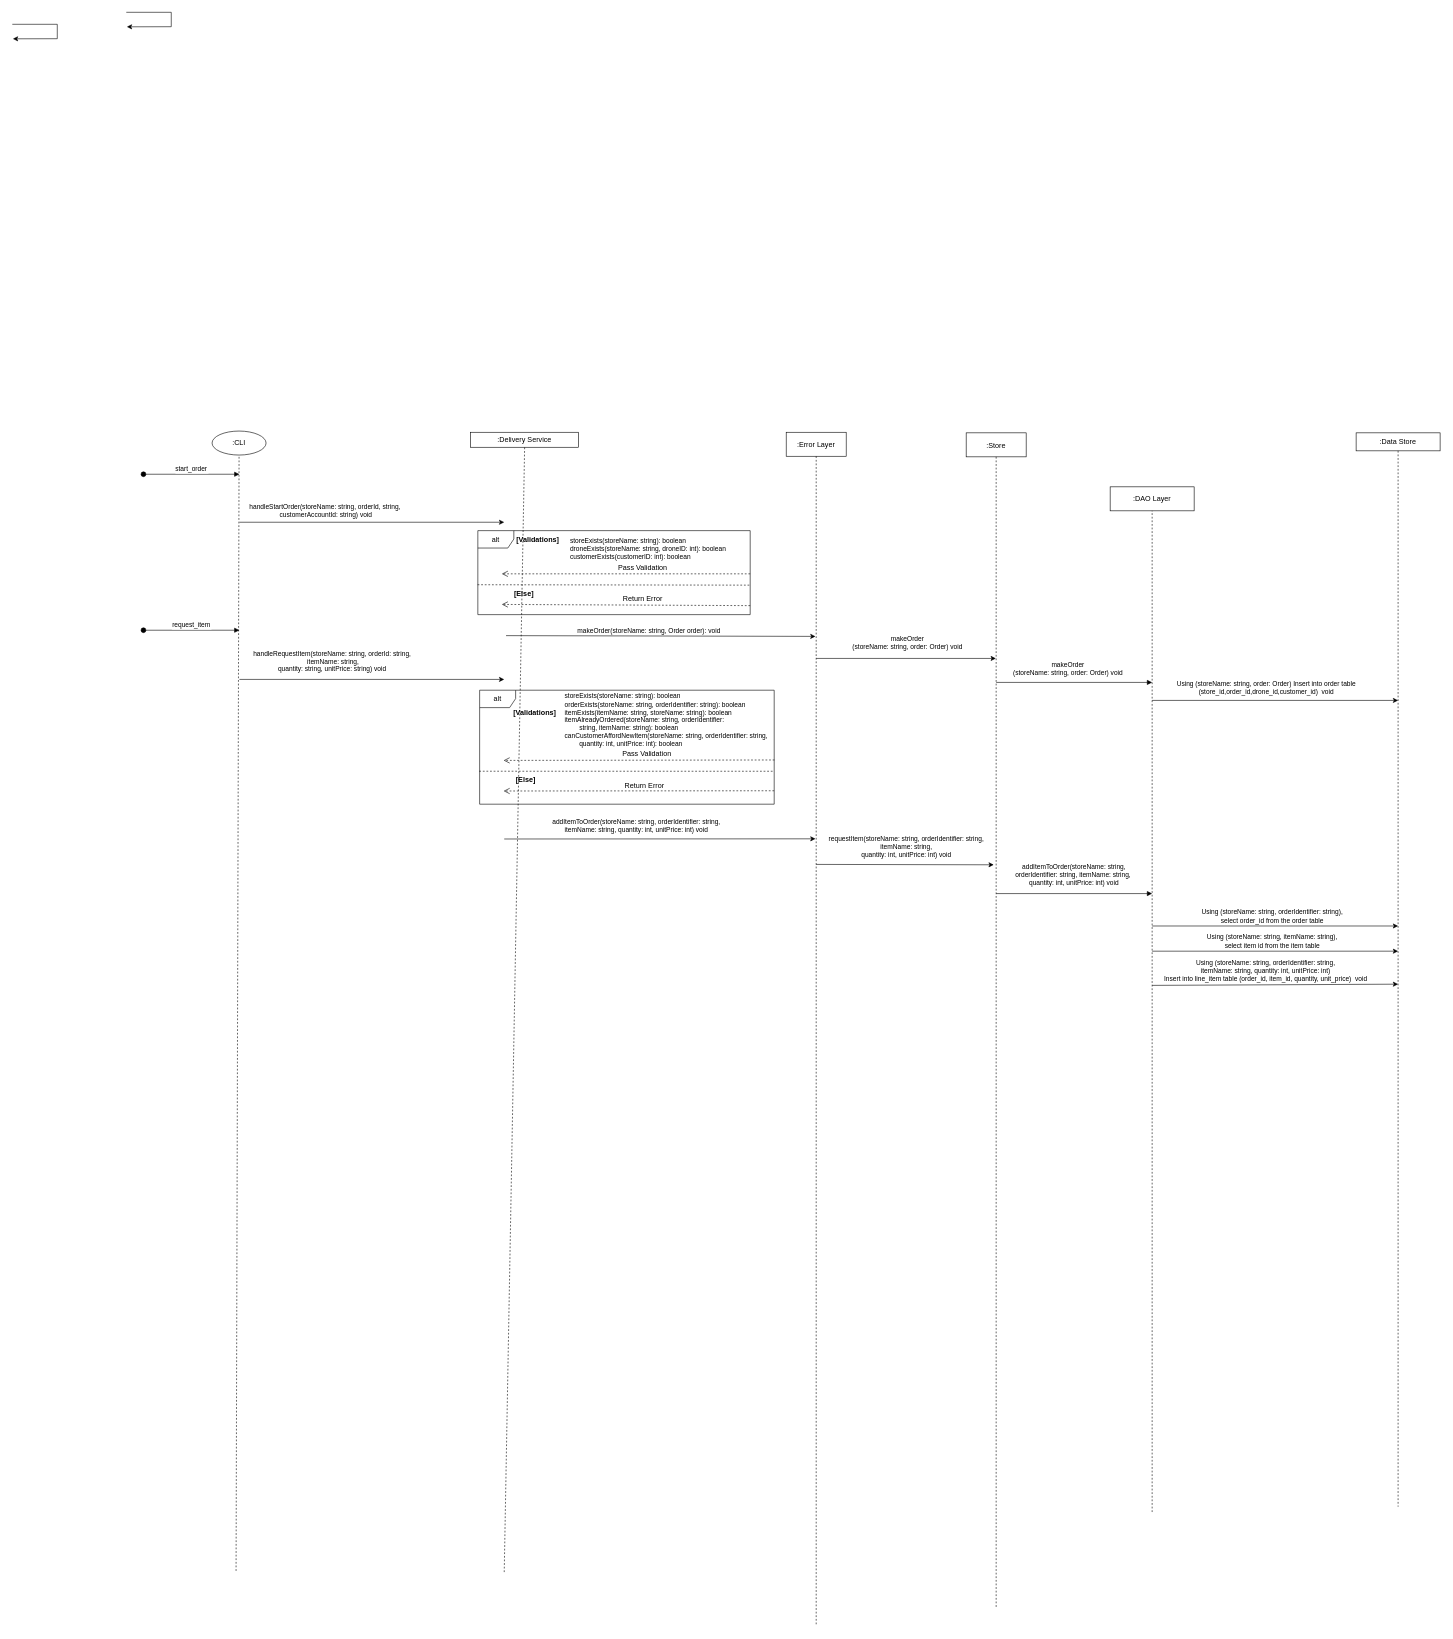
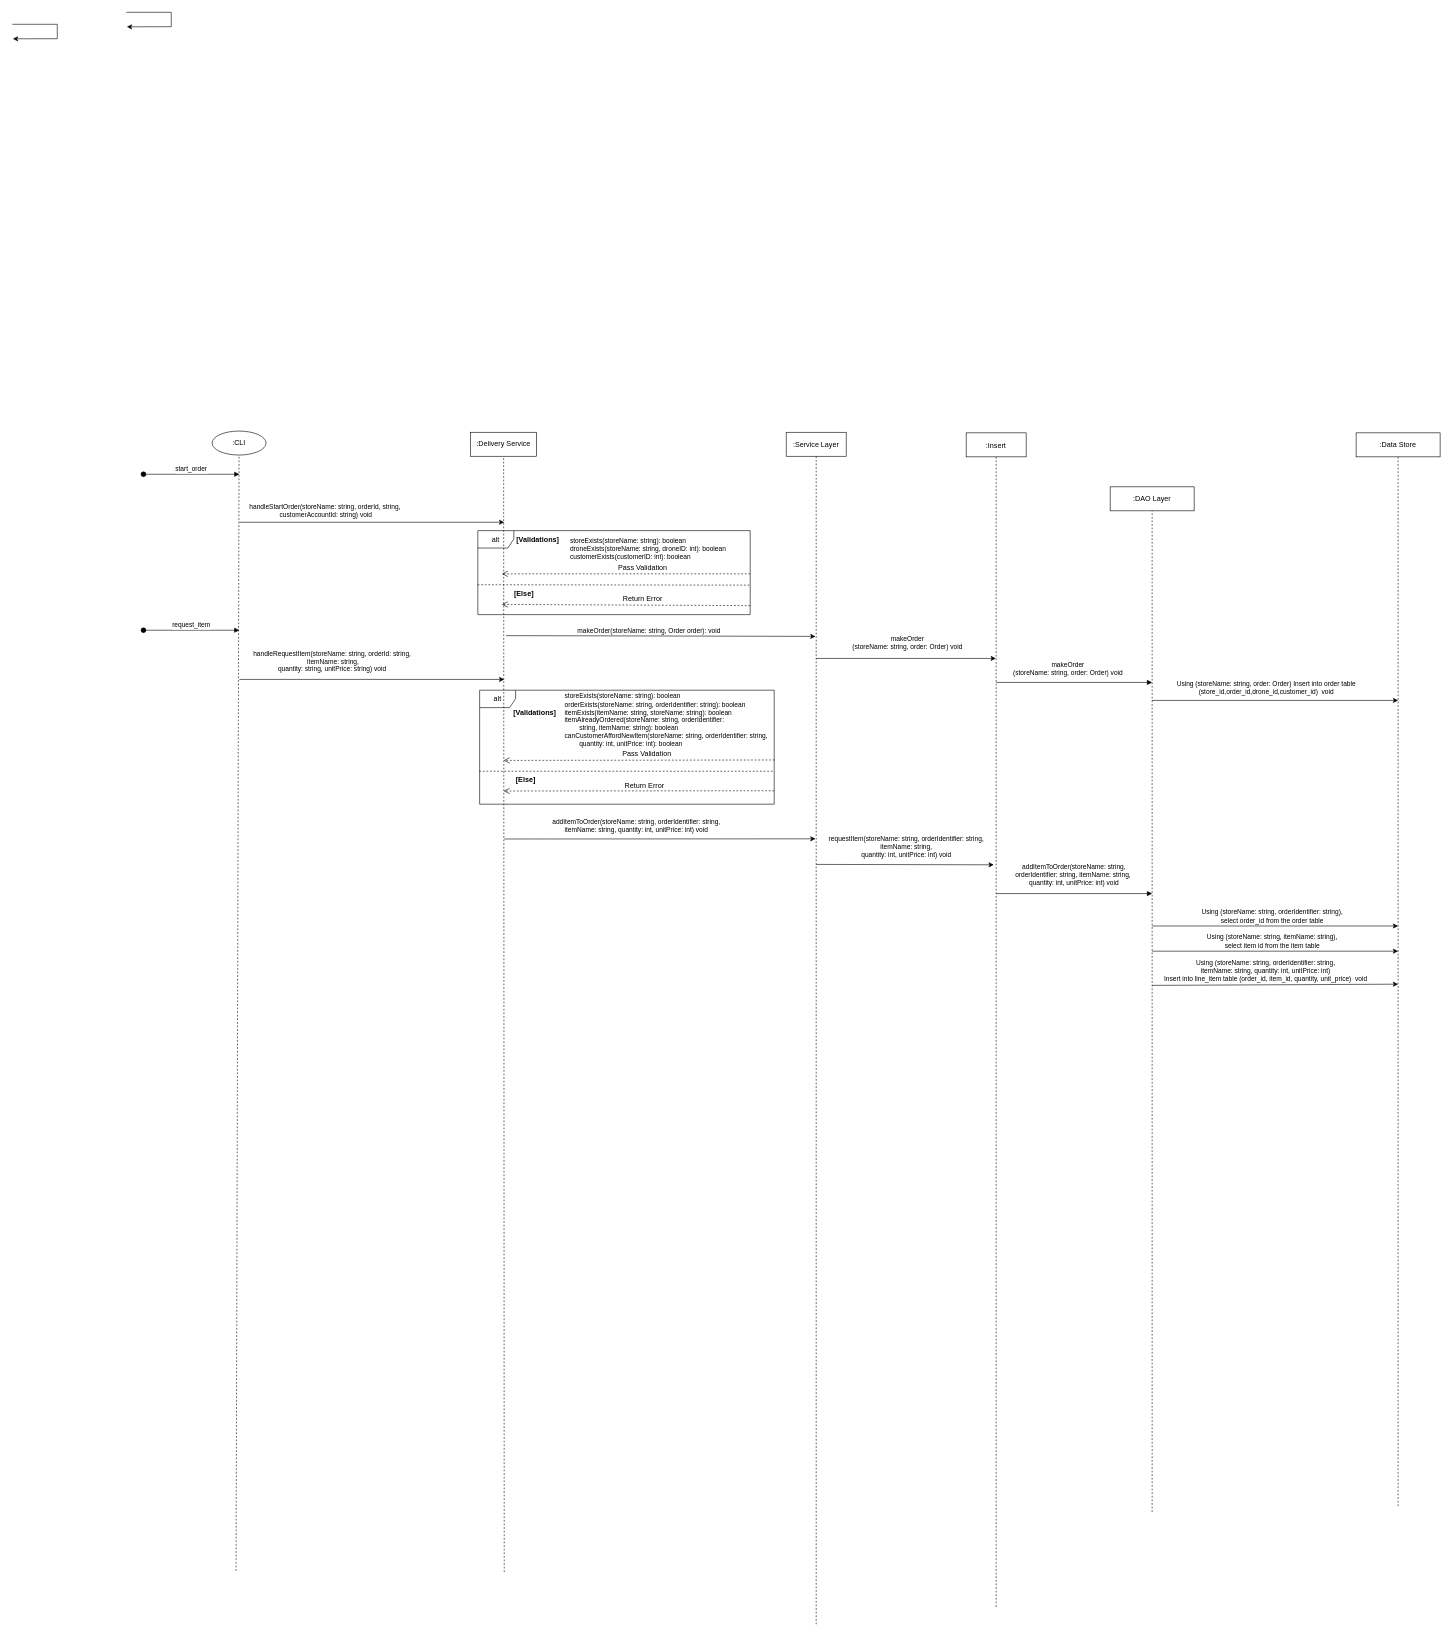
(525, 440) -> (504, 444)
(1398, 442) -> (1398, 445)
(816, 445) -> (816, 445)
(996, 445) -> (996, 445)
